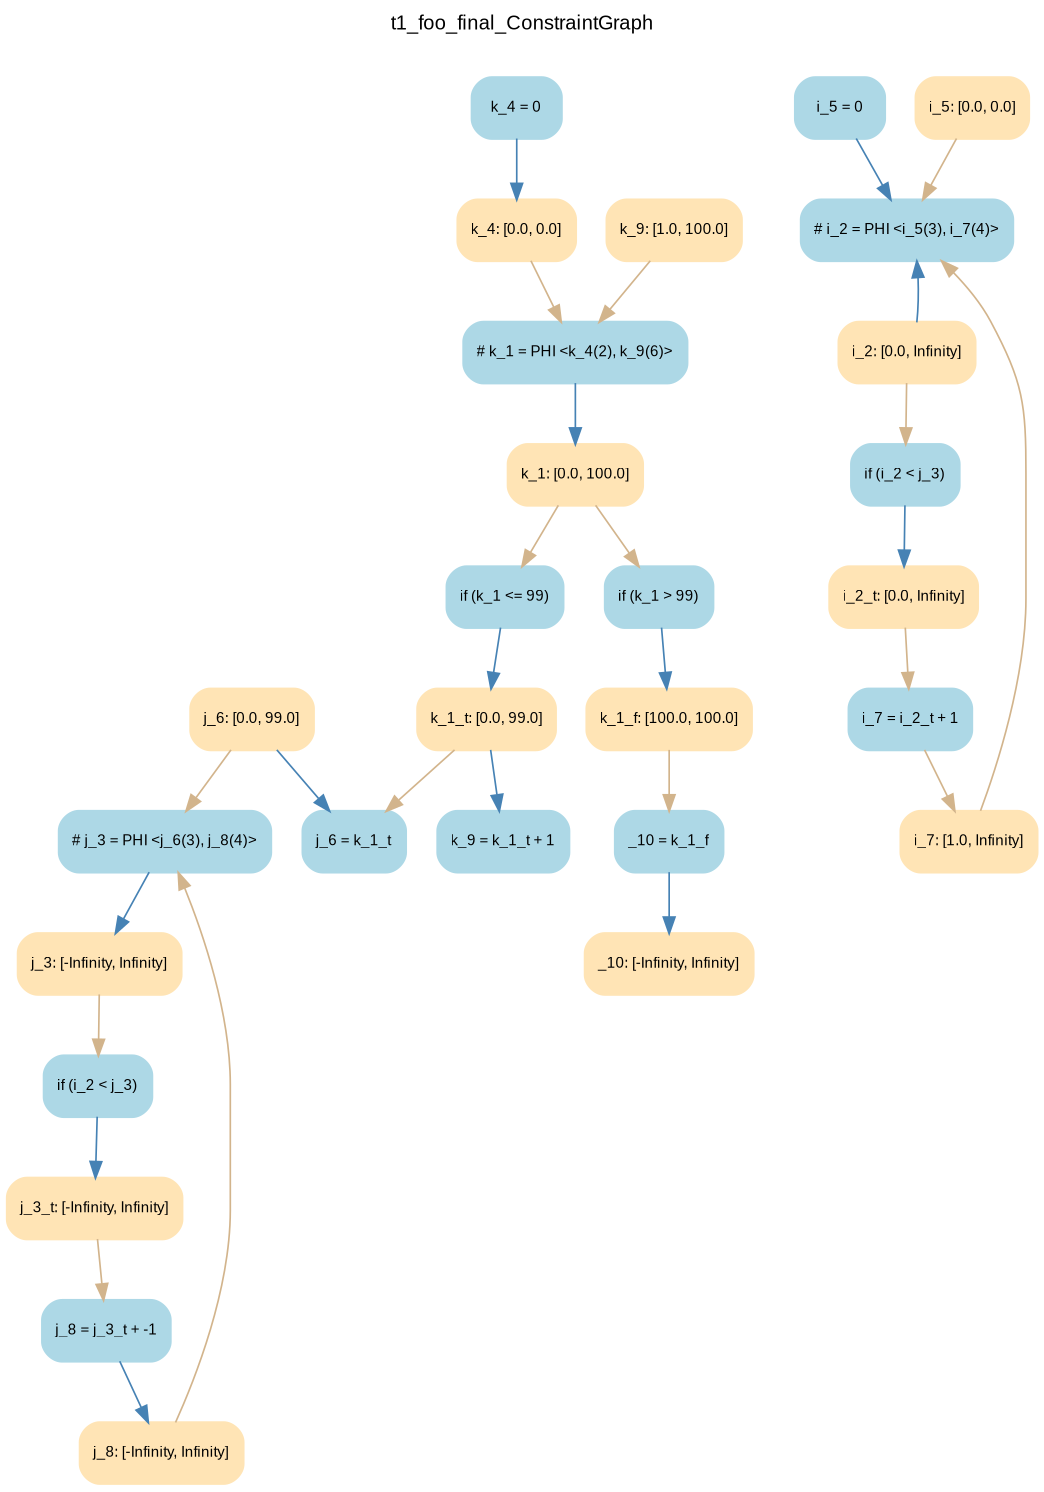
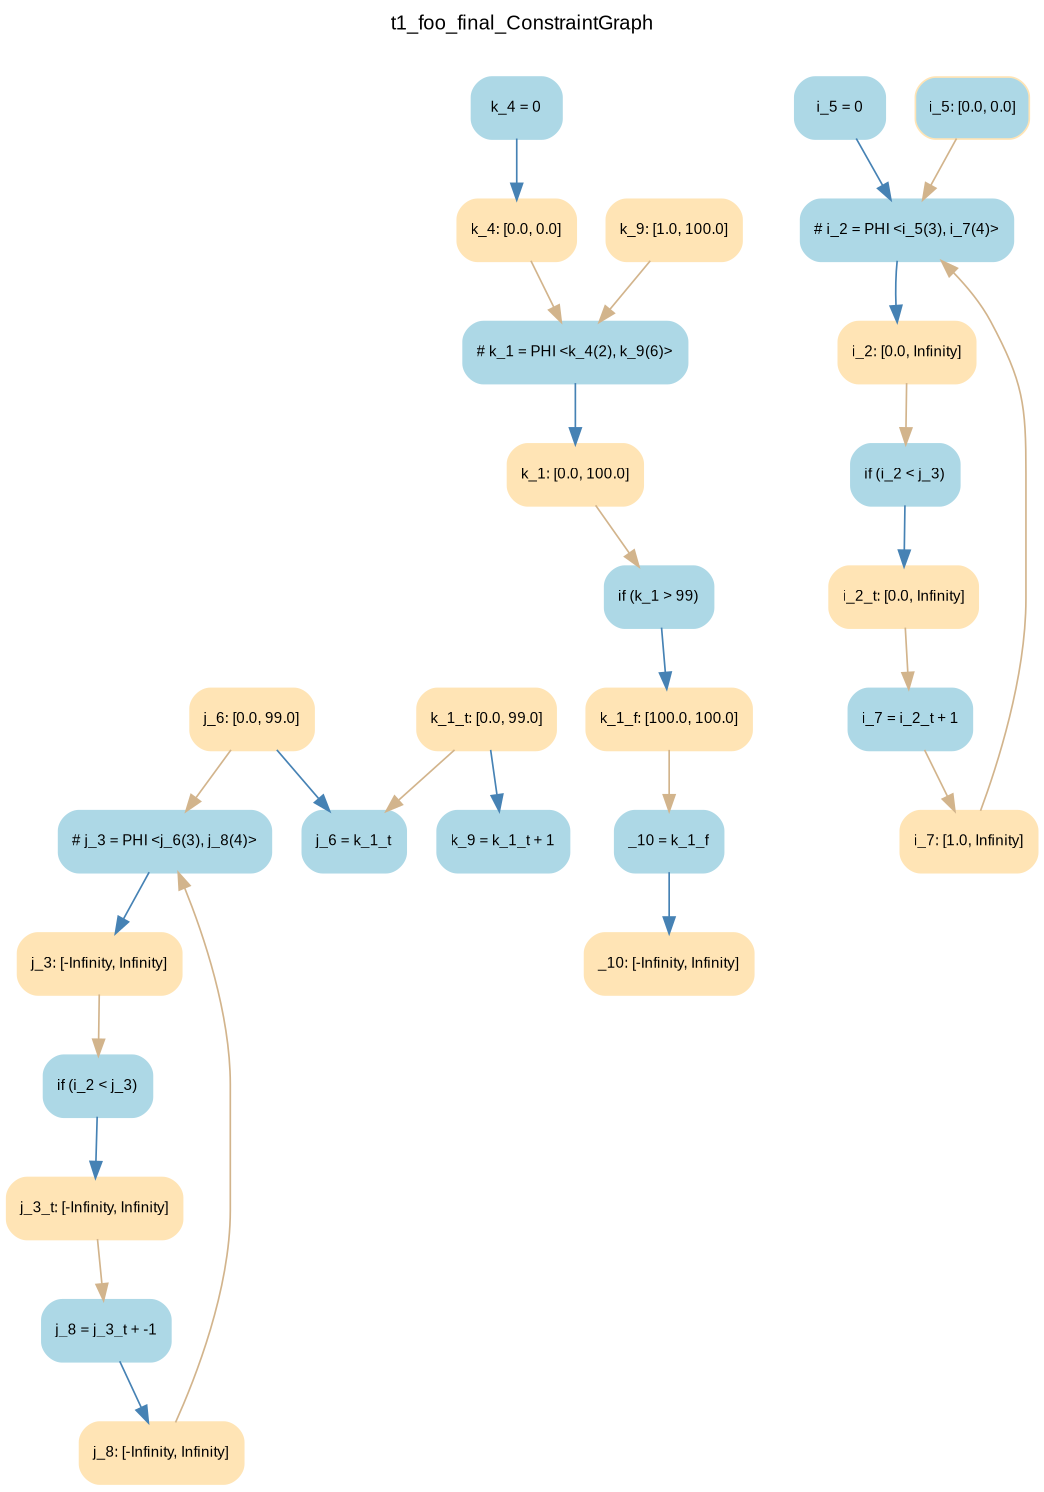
(972, 108) -> (972, 108)
(918, 300) -> (896, 283)
(505, 597) -> none
